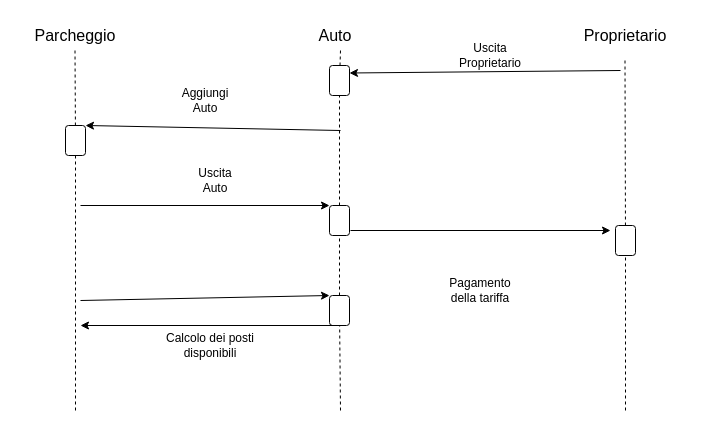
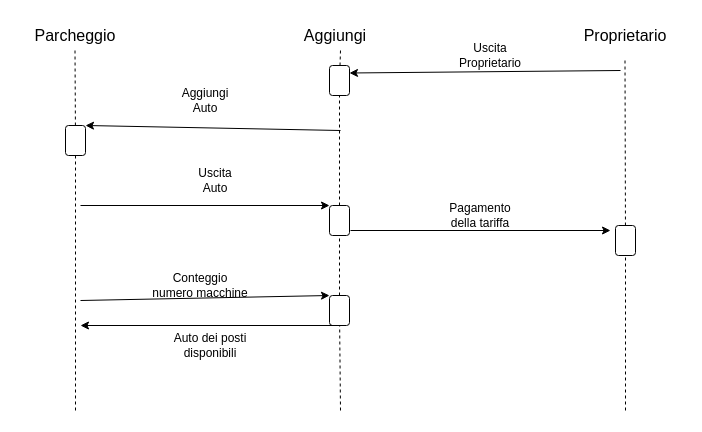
(336, 36) -> (336, 36)
none -> (201, 286)
(481, 291) -> (481, 216)
(211, 346) -> (211, 346)
